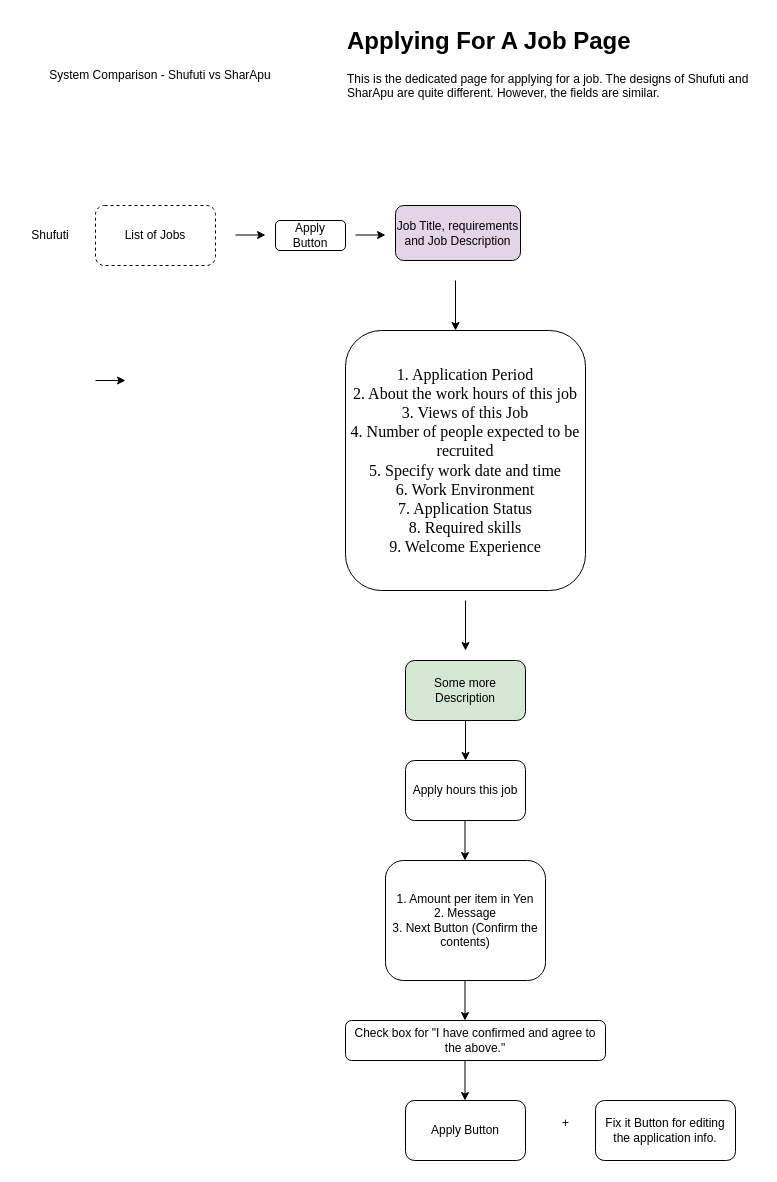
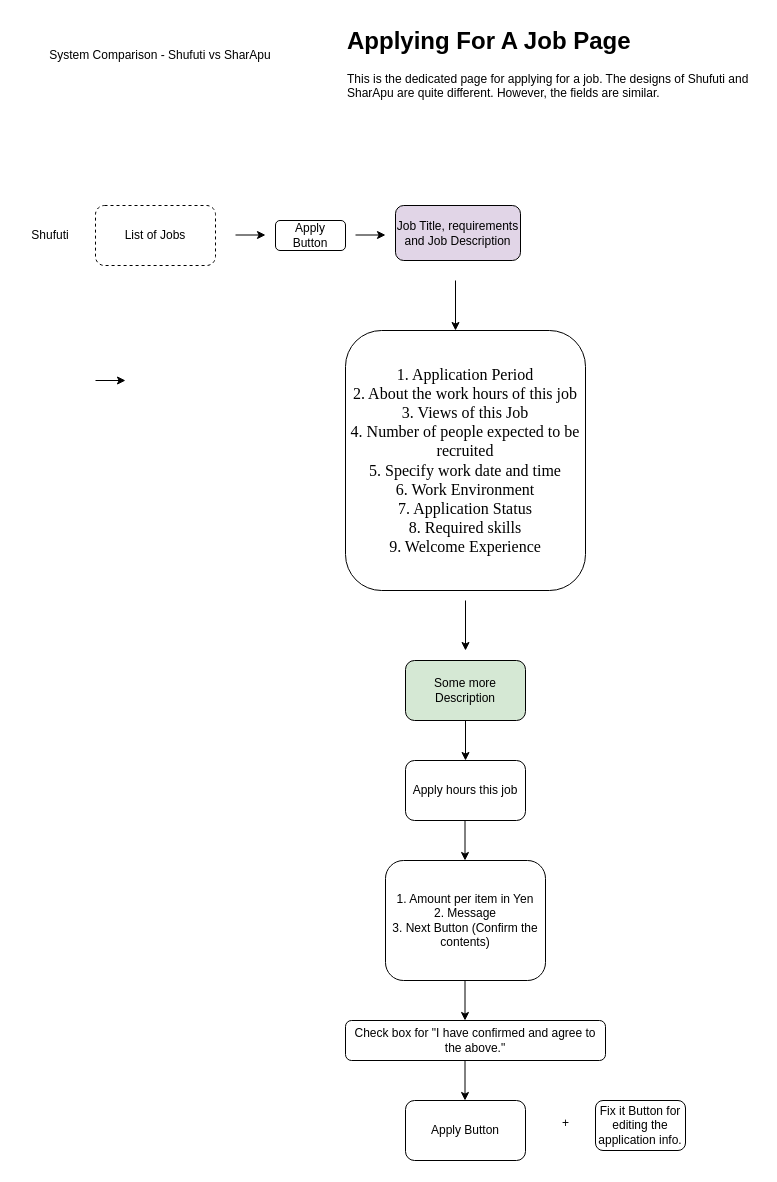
(161, 76) -> (161, 56)
(666, 1131) -> (641, 1126)
